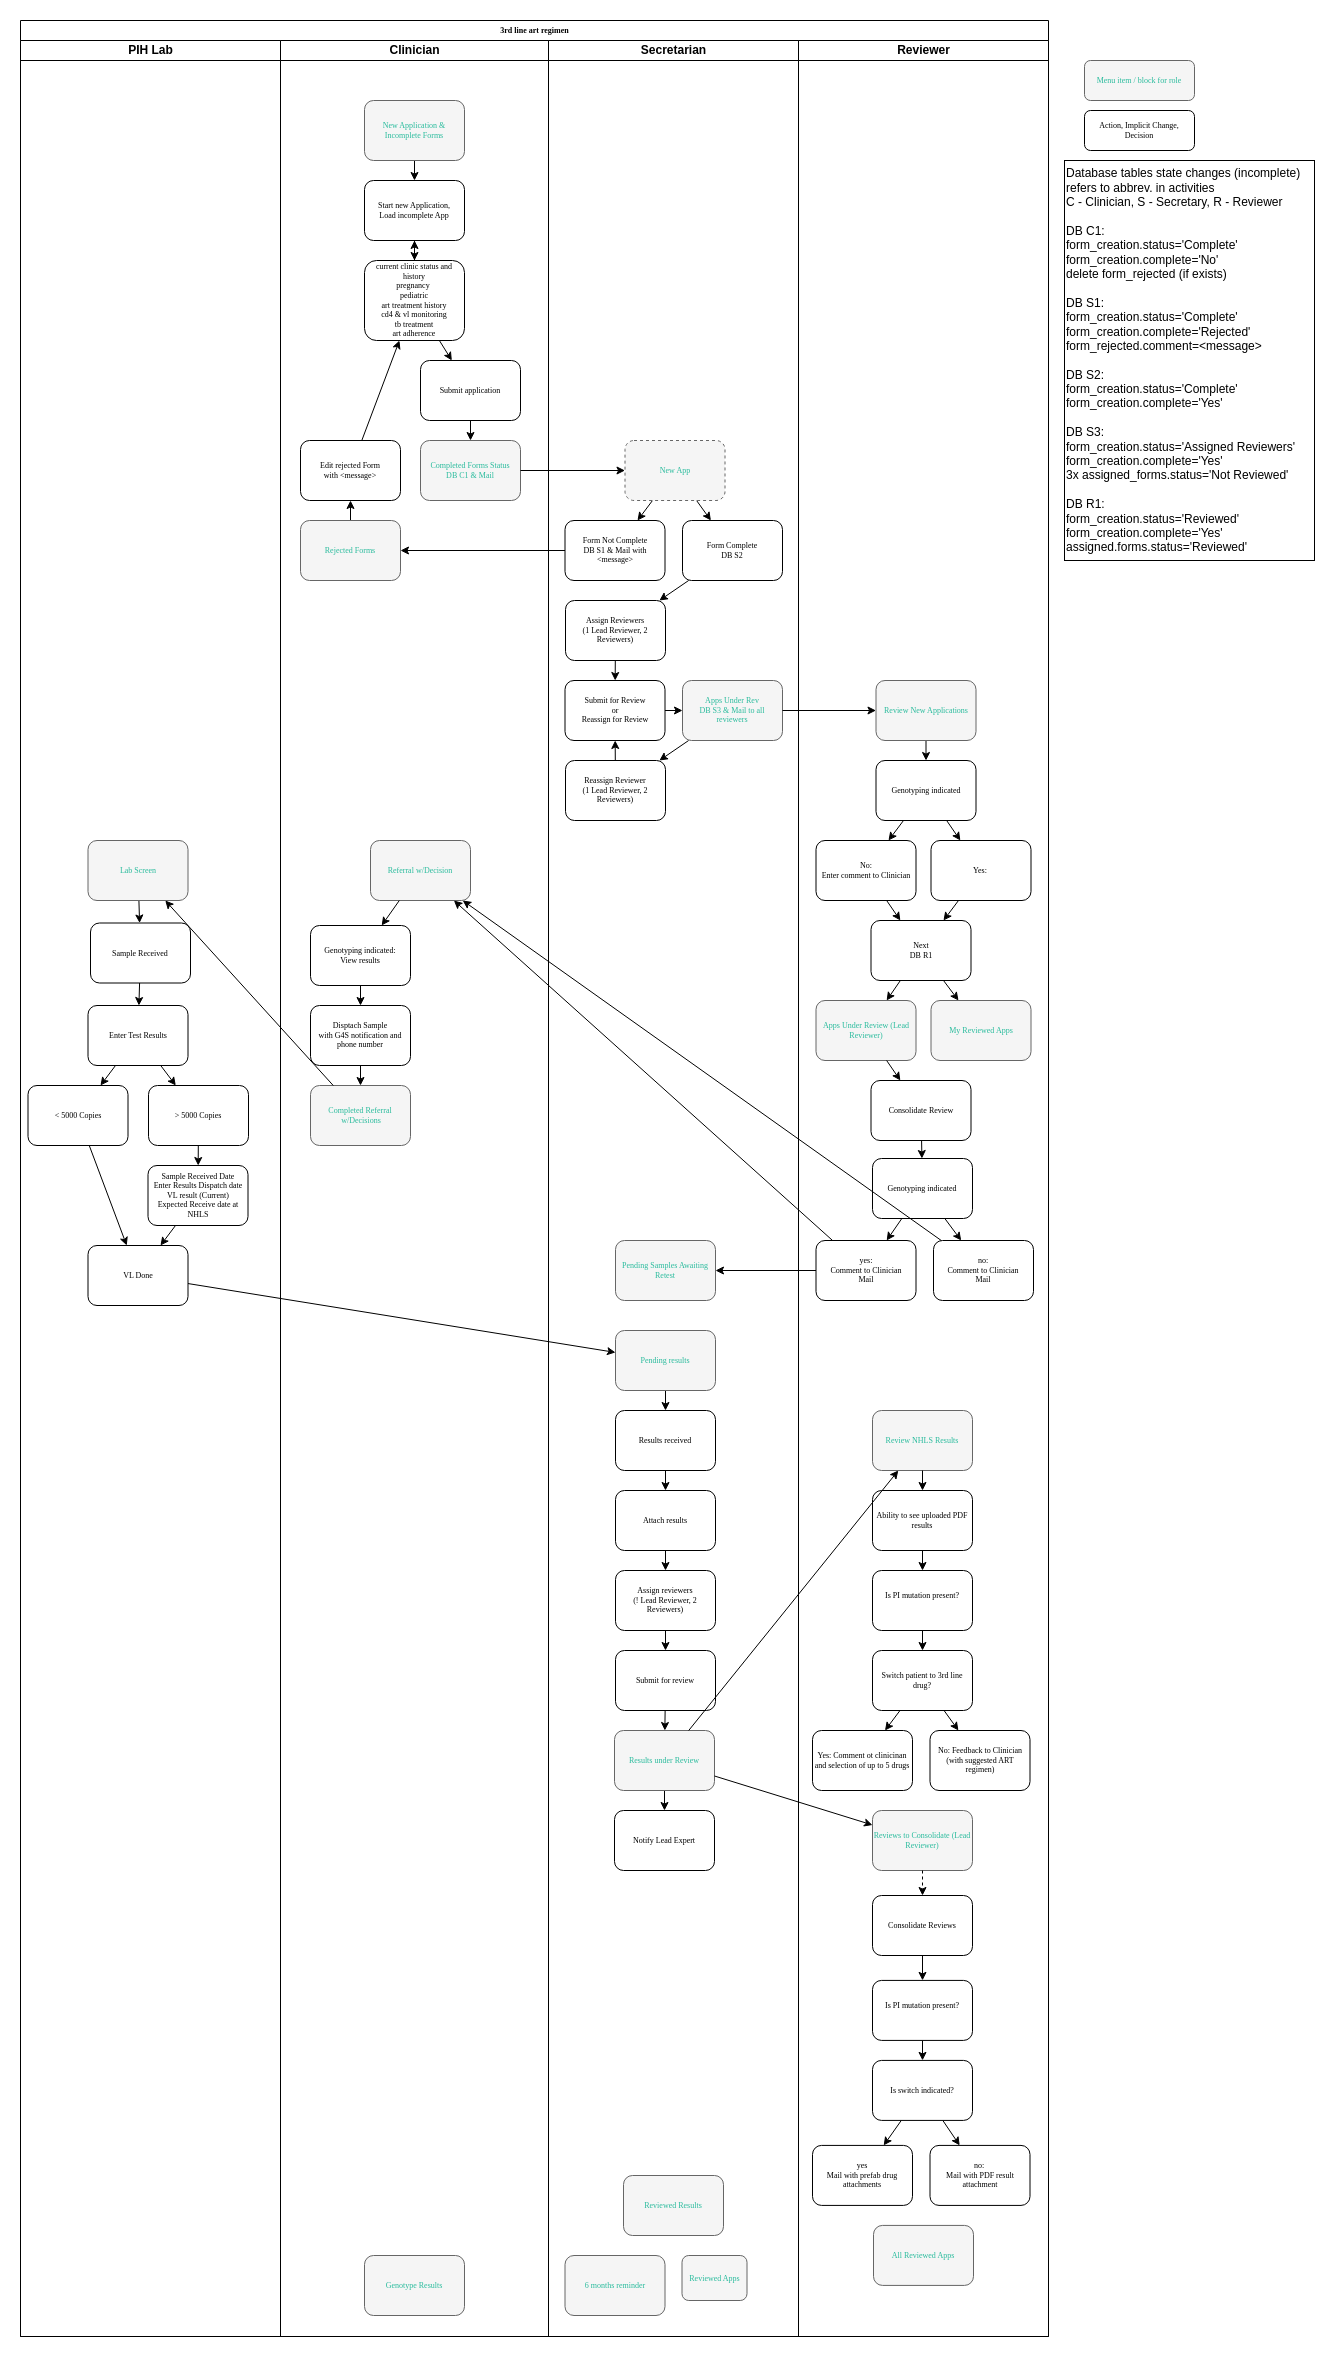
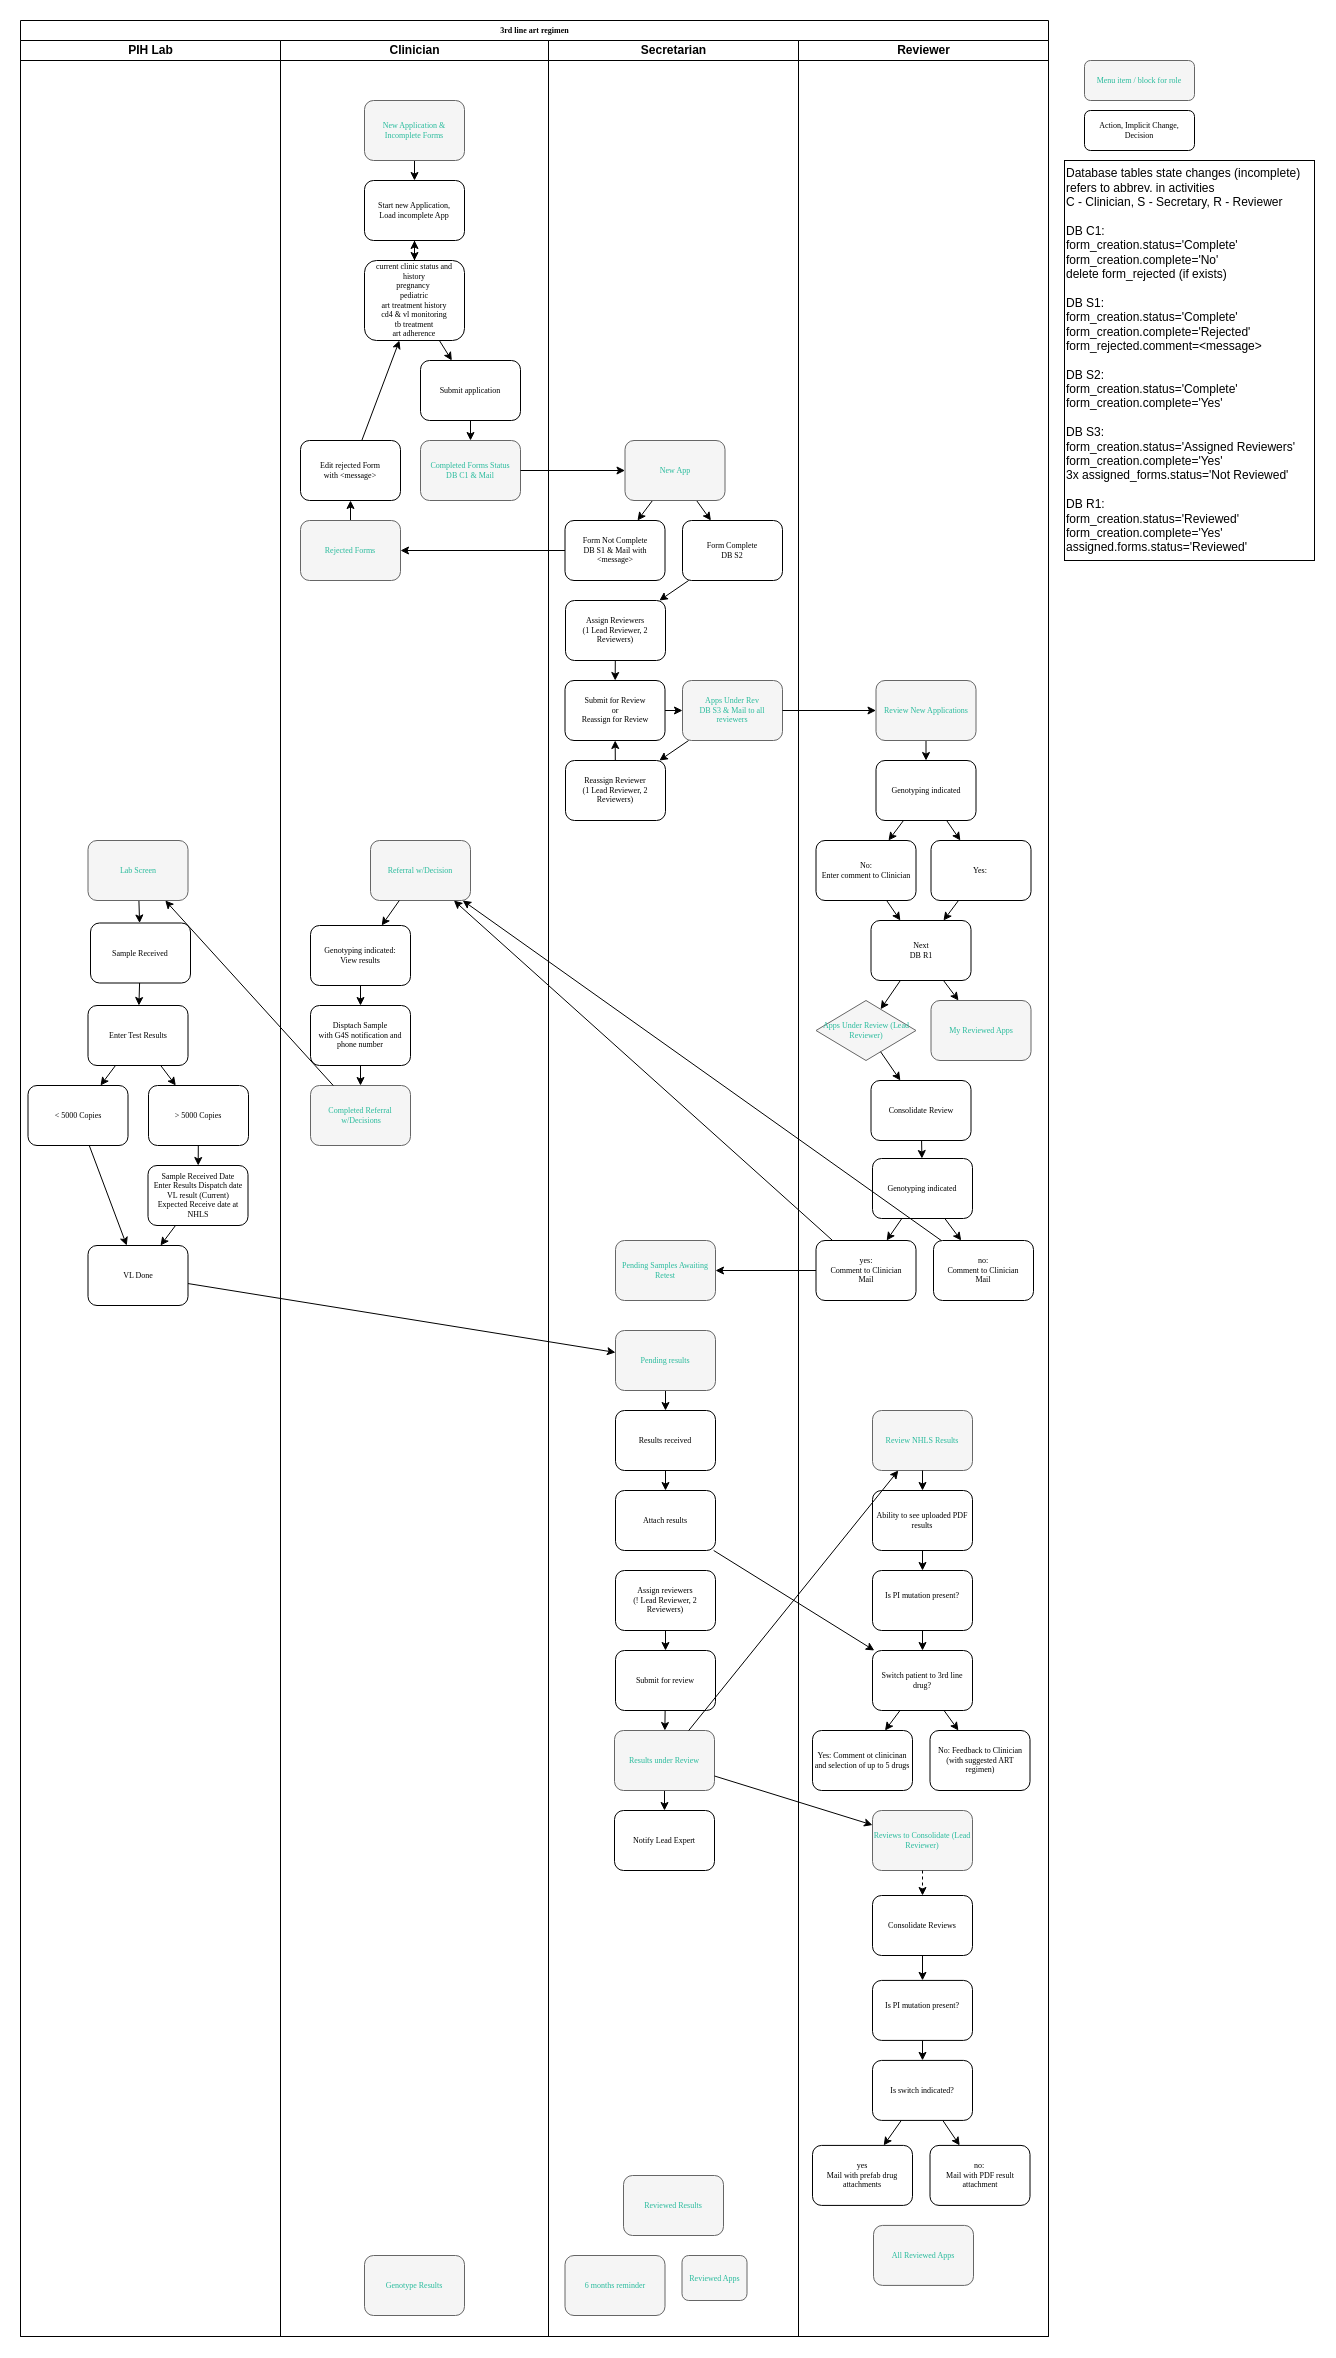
(675, 471) -> (675, 471)
(866, 1031) -> (866, 1031)
(666, 1557) -> (791, 1599)
